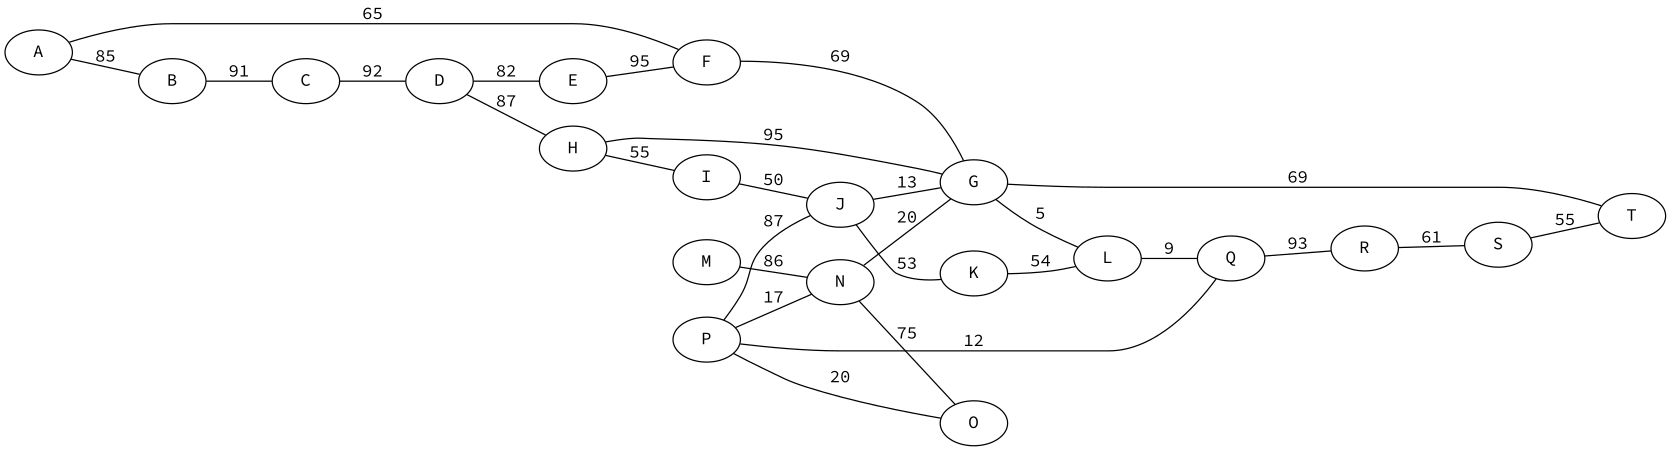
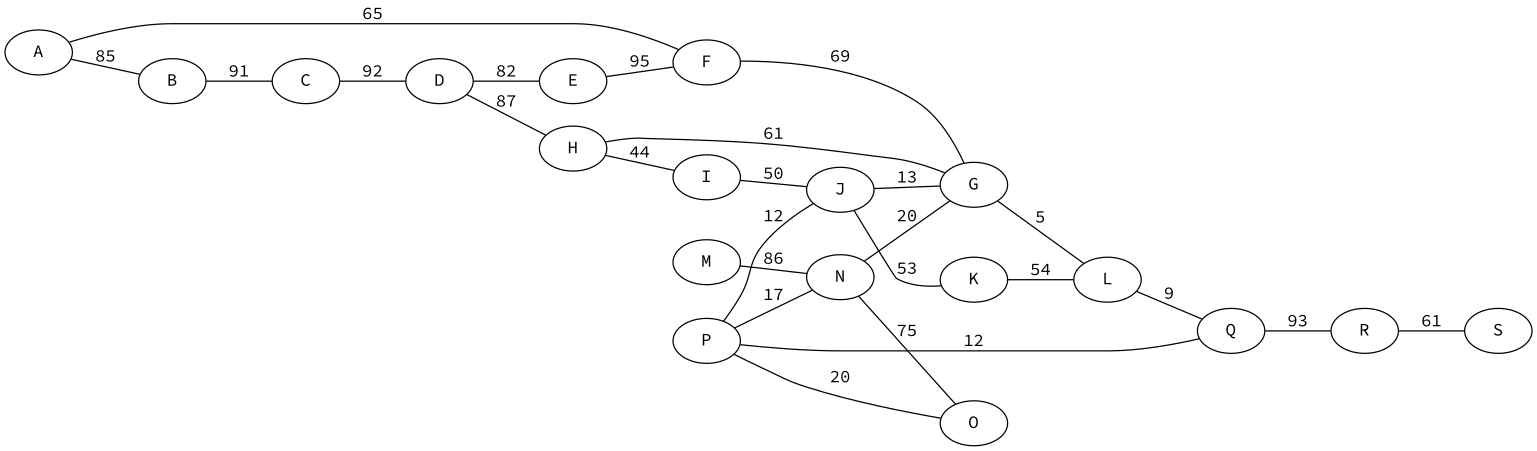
(774, 135) -> (774, 134)
(640, 153) -> (640, 153)
(1632, 216) -> none
(774, 222) -> (774, 217)
